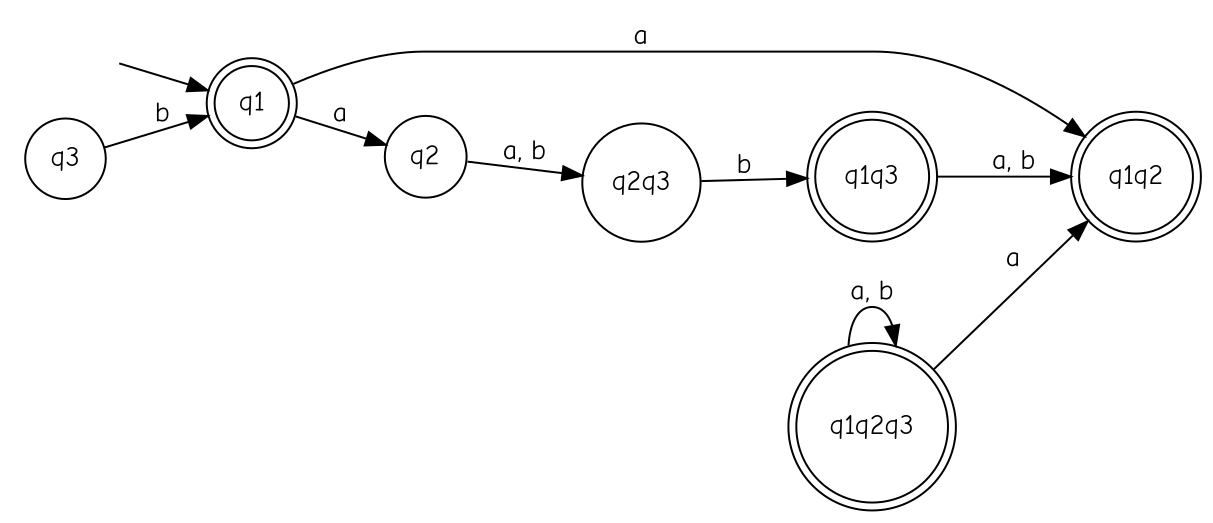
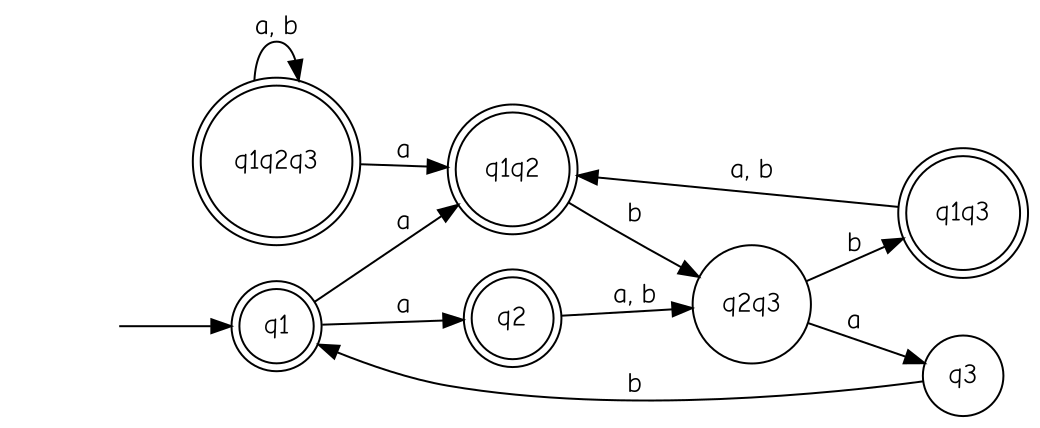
(426, 157) -> (513, 318)
none -> (624, 235)
none -> (857, 340)
